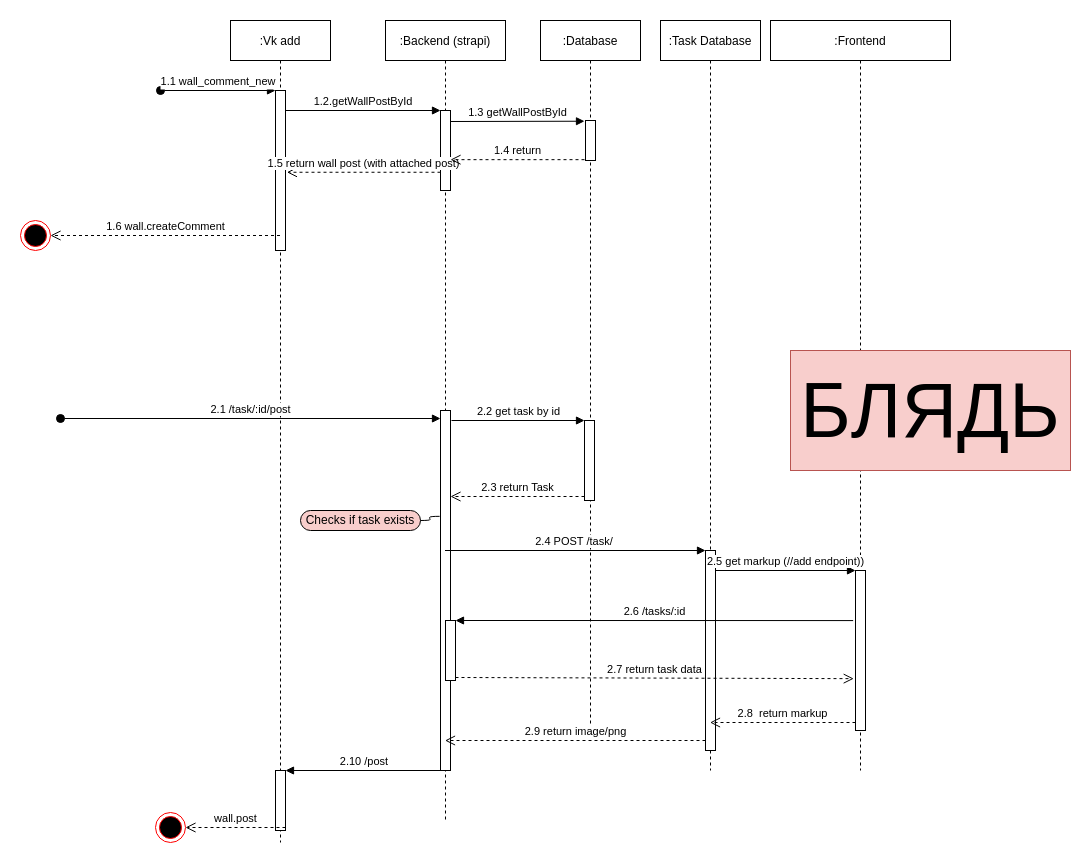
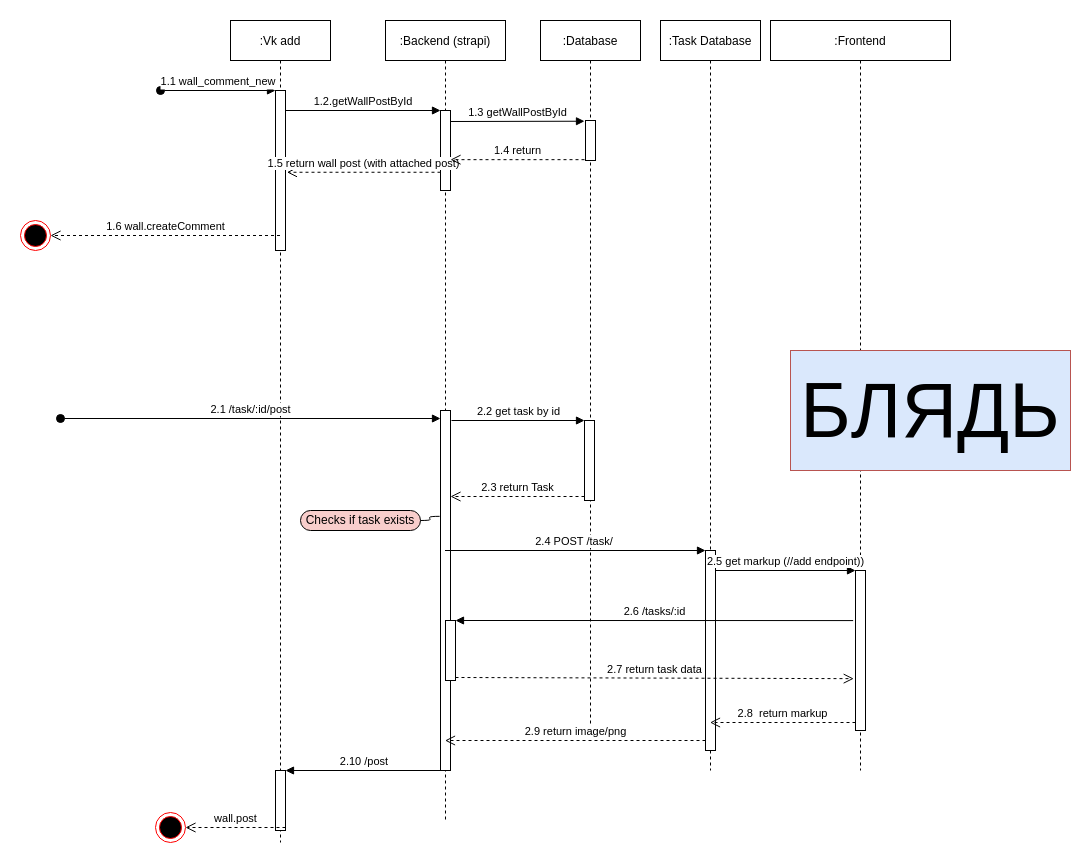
(931, 411) -> (931, 411)
